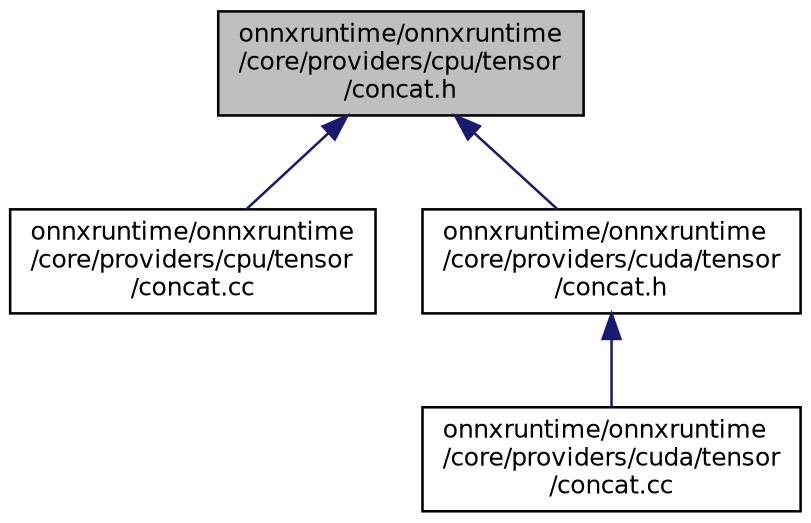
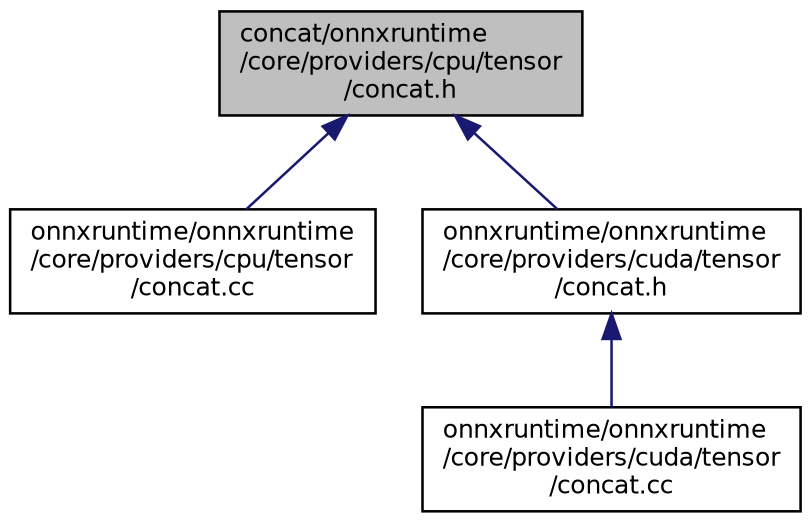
(401, 63) -> (401, 63)
